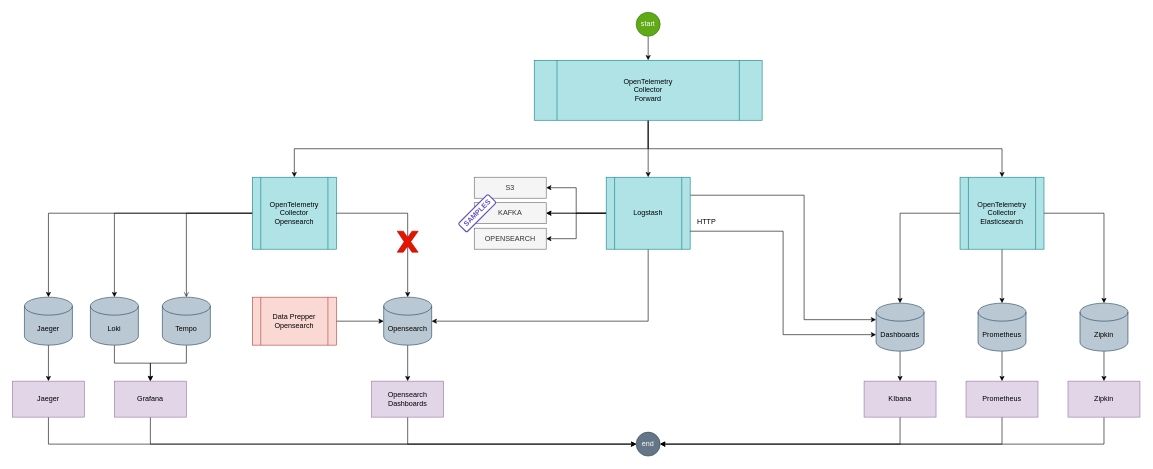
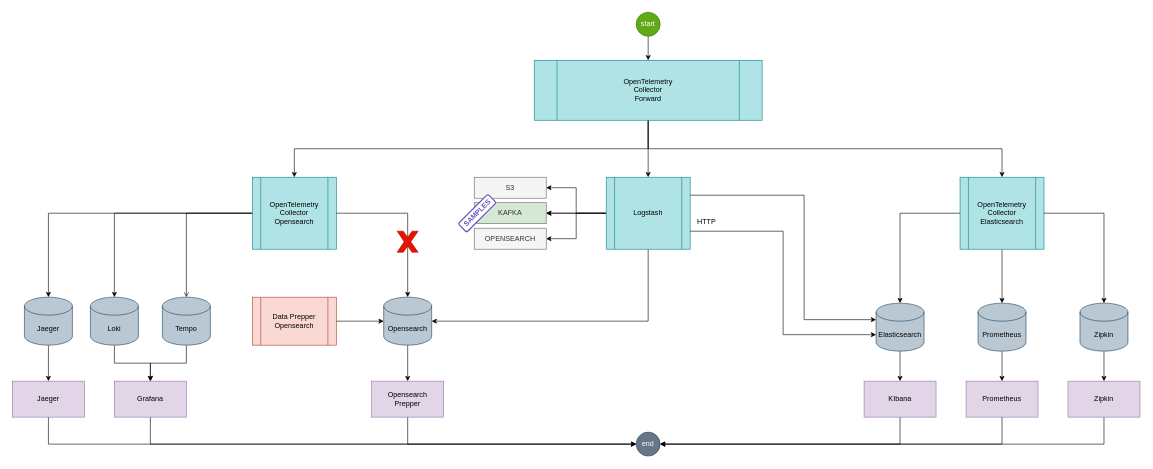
(510, 213) -> (510, 213)
(900, 335) -> (900, 335)
(408, 399) -> (408, 399)
